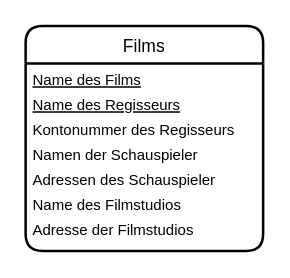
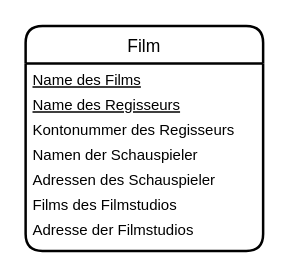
(144, 45) -> (144, 45)
(107, 205) -> (107, 205)
